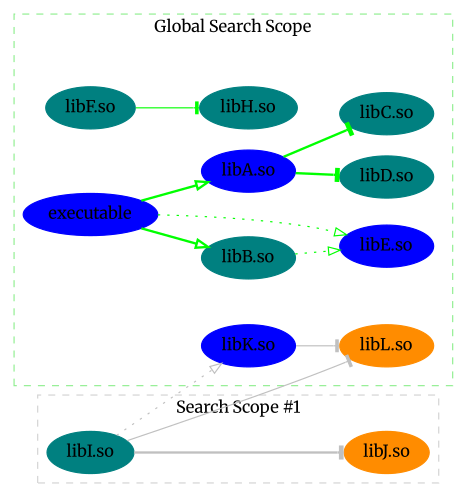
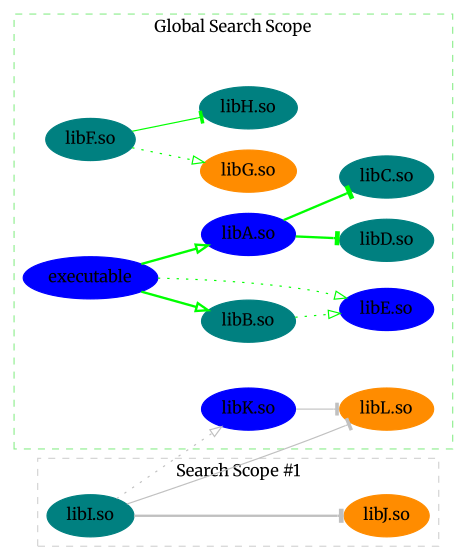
none -> (248, 171)
